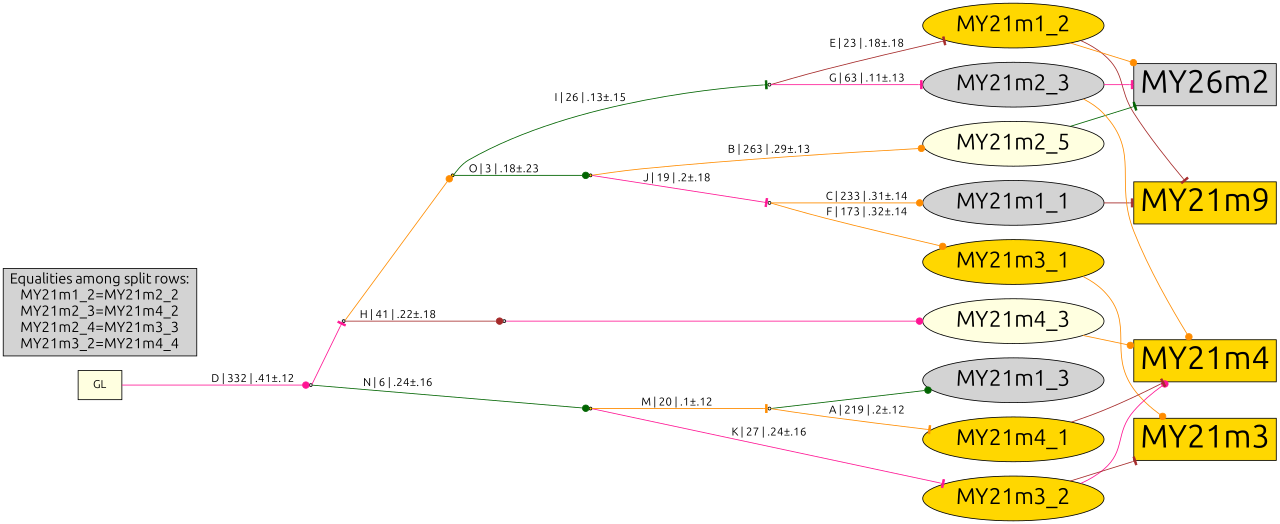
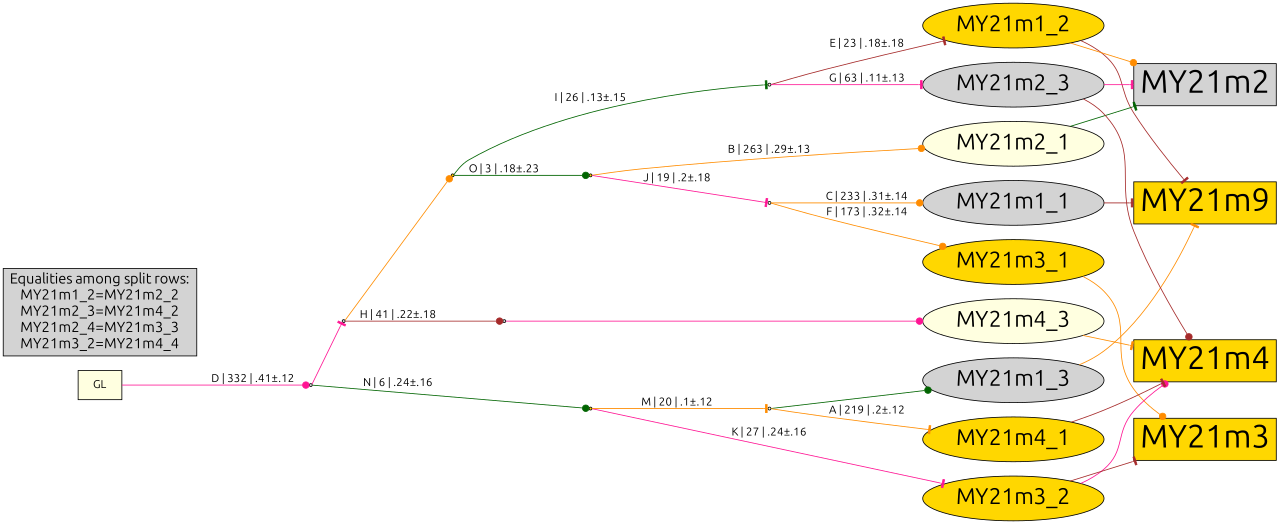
(1205, 85) -> (1205, 85)
(1013, 144) -> (1013, 144)
(1129, 215) -> (1129, 215)
none -> (1147, 306)
(1106, 340) -> (1106, 340)
